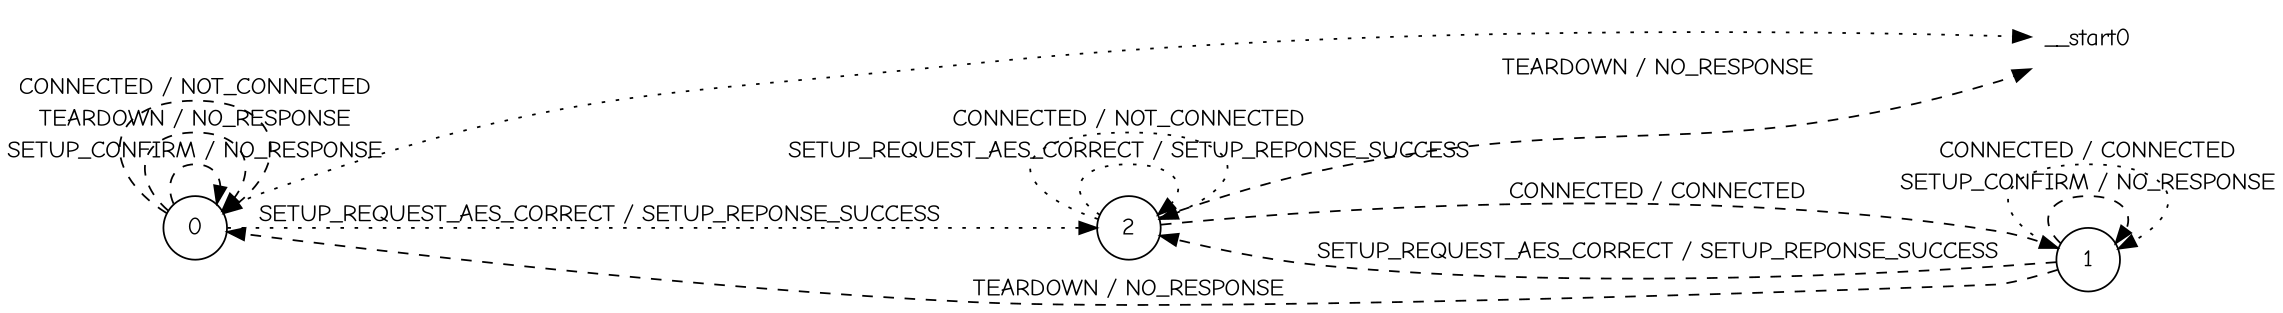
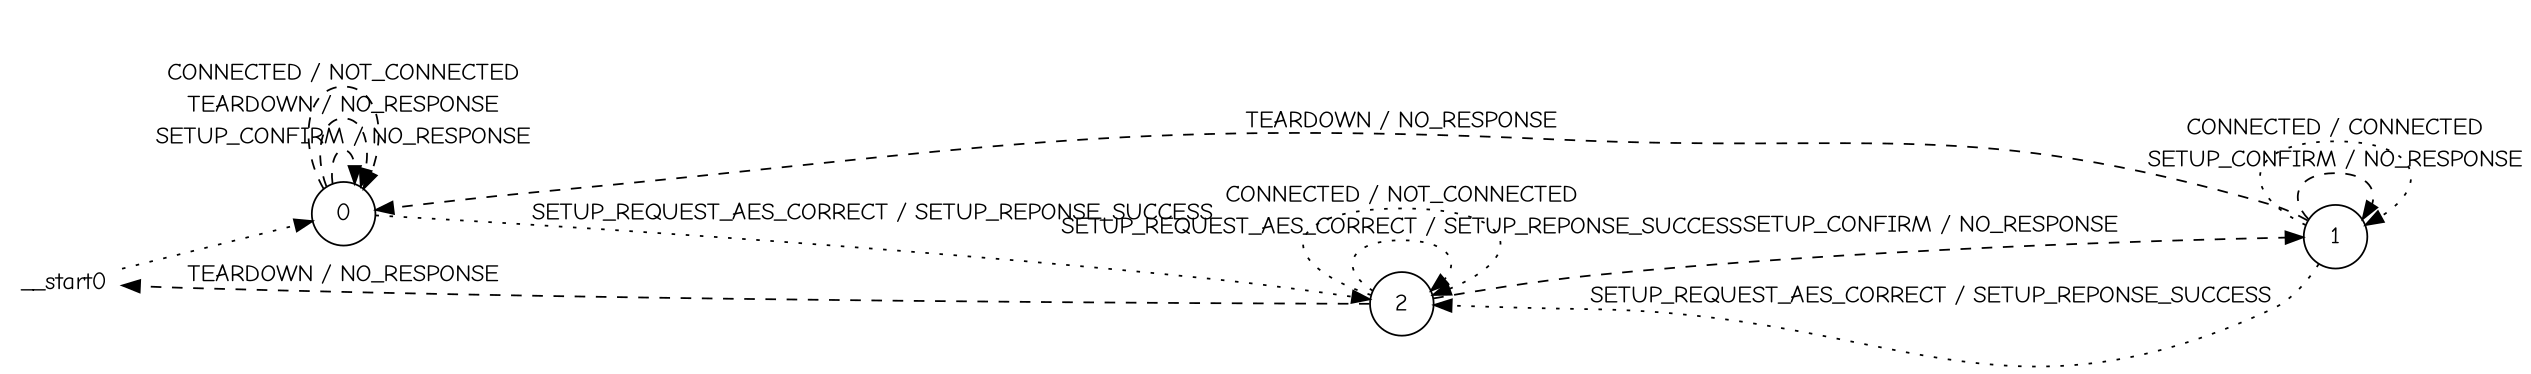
(1108, 52) -> (208, 247)
(1658, 192) -> (1931, 225)
(1616, 278) -> (1898, 350)
